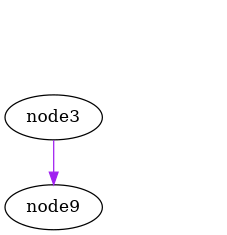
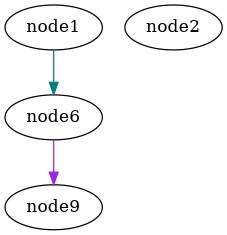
none -> (54, 27)
none -> (174, 27)
(54, 117) -> (54, 117)
